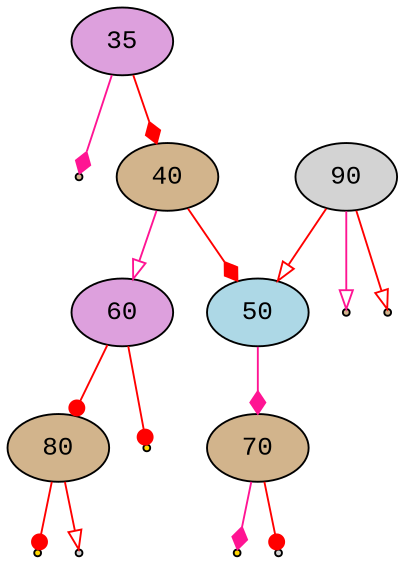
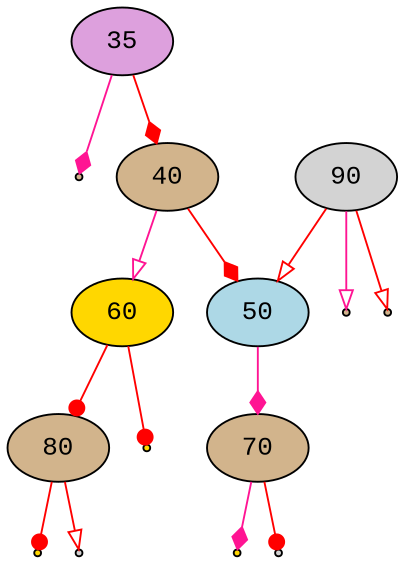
(122, 312) -> (122, 312)
